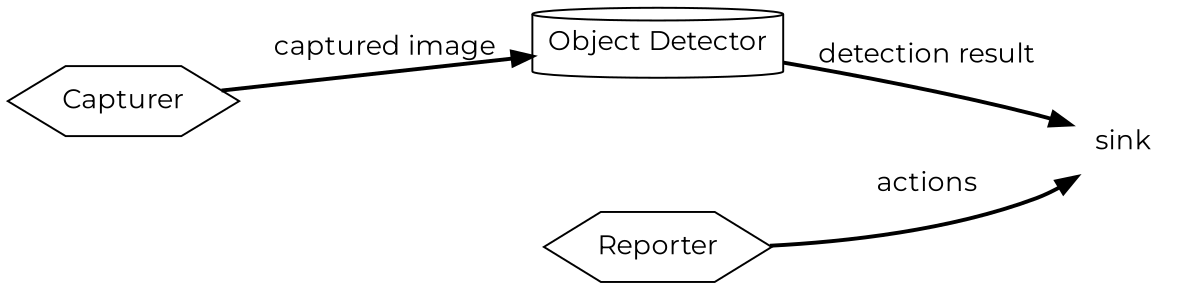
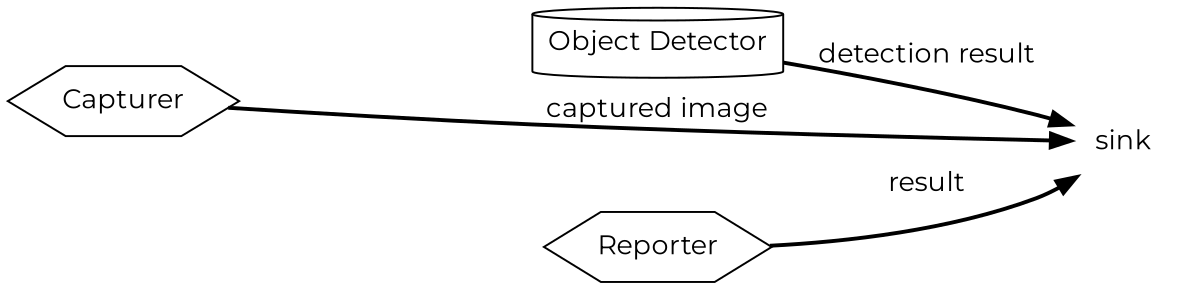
(367, 75) -> (639, 129)
(927, 184) -> (927, 184)
